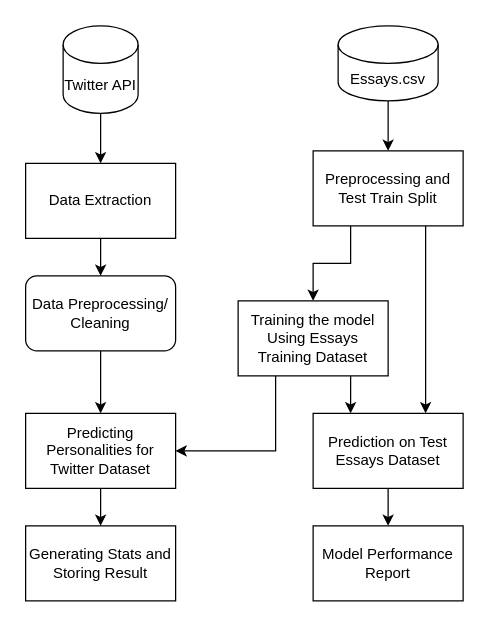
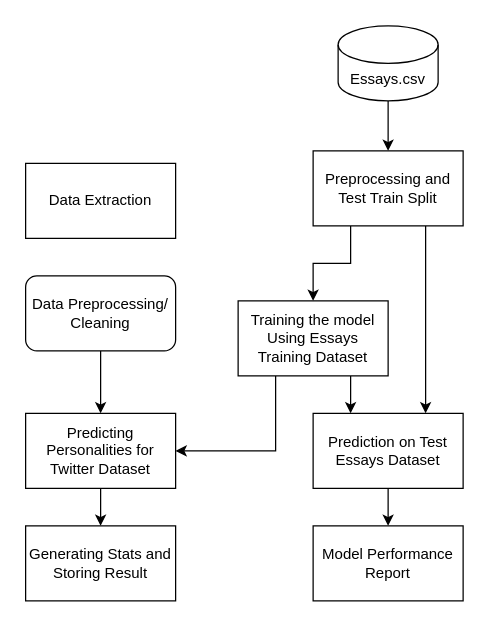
(101, 69) -> none
(101, 134) -> none
(101, 252) -> none
